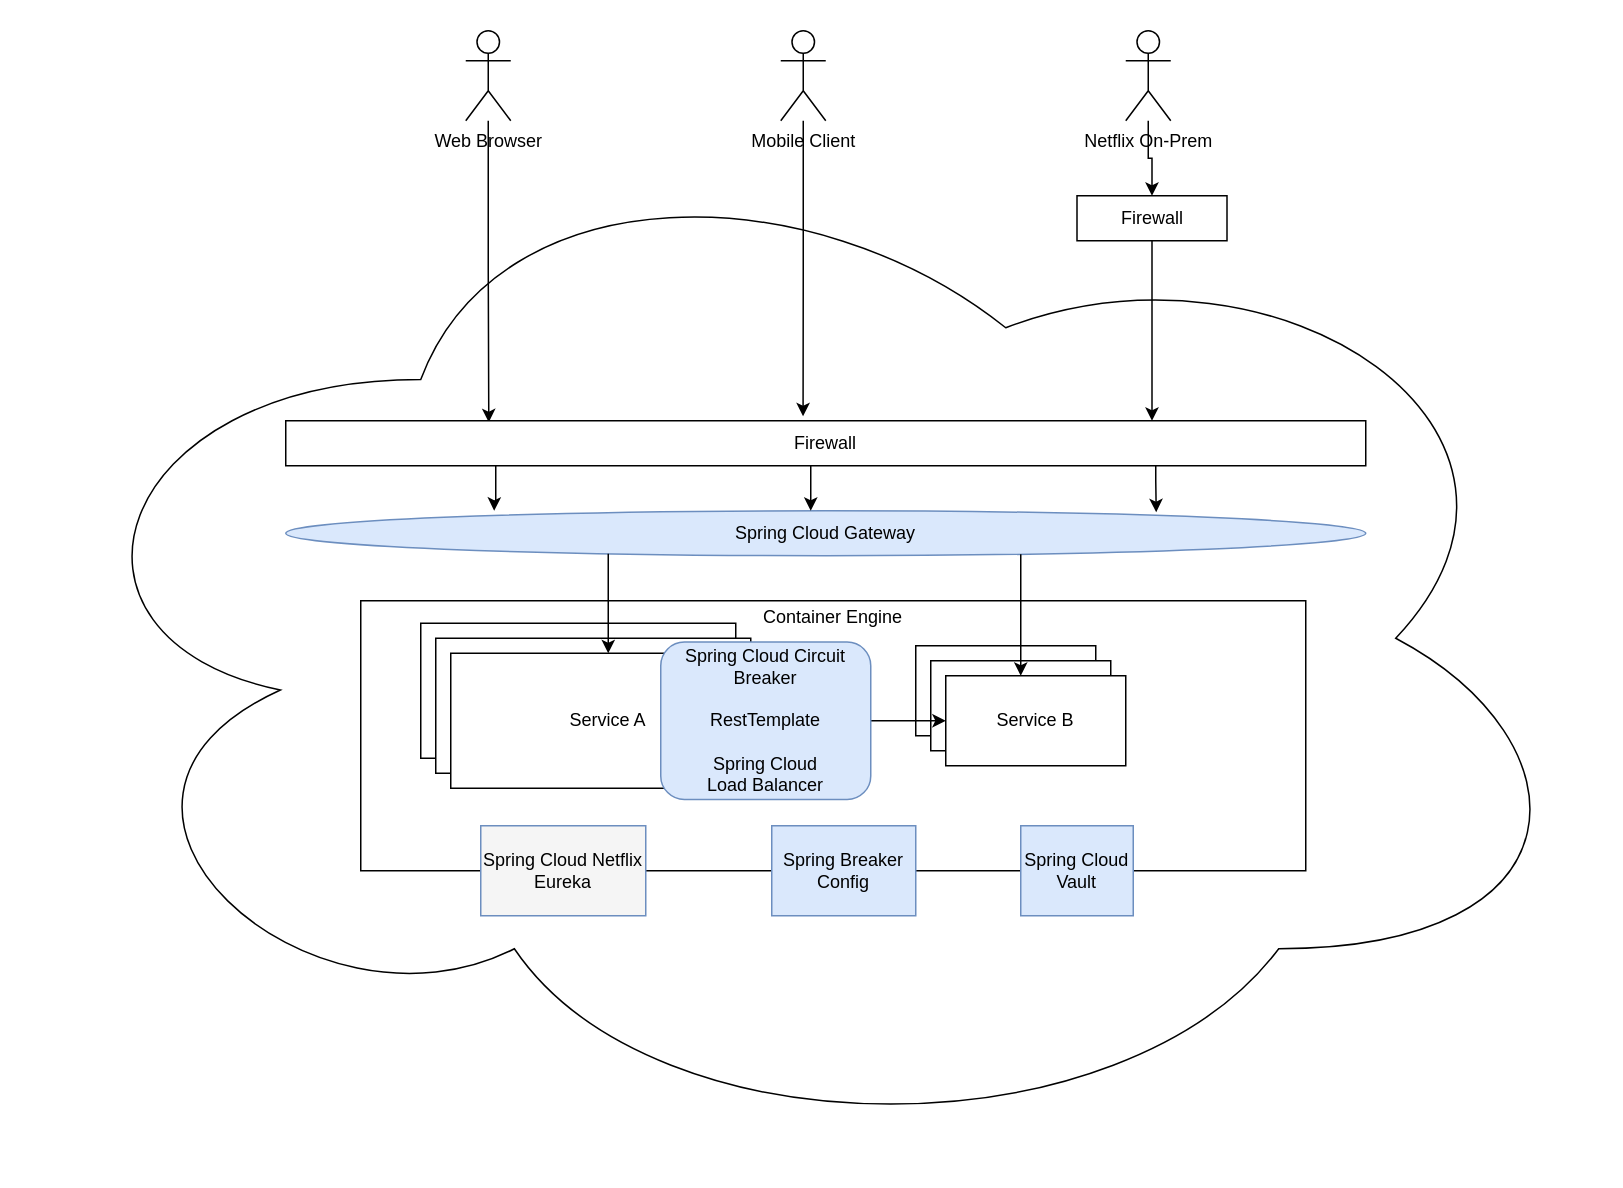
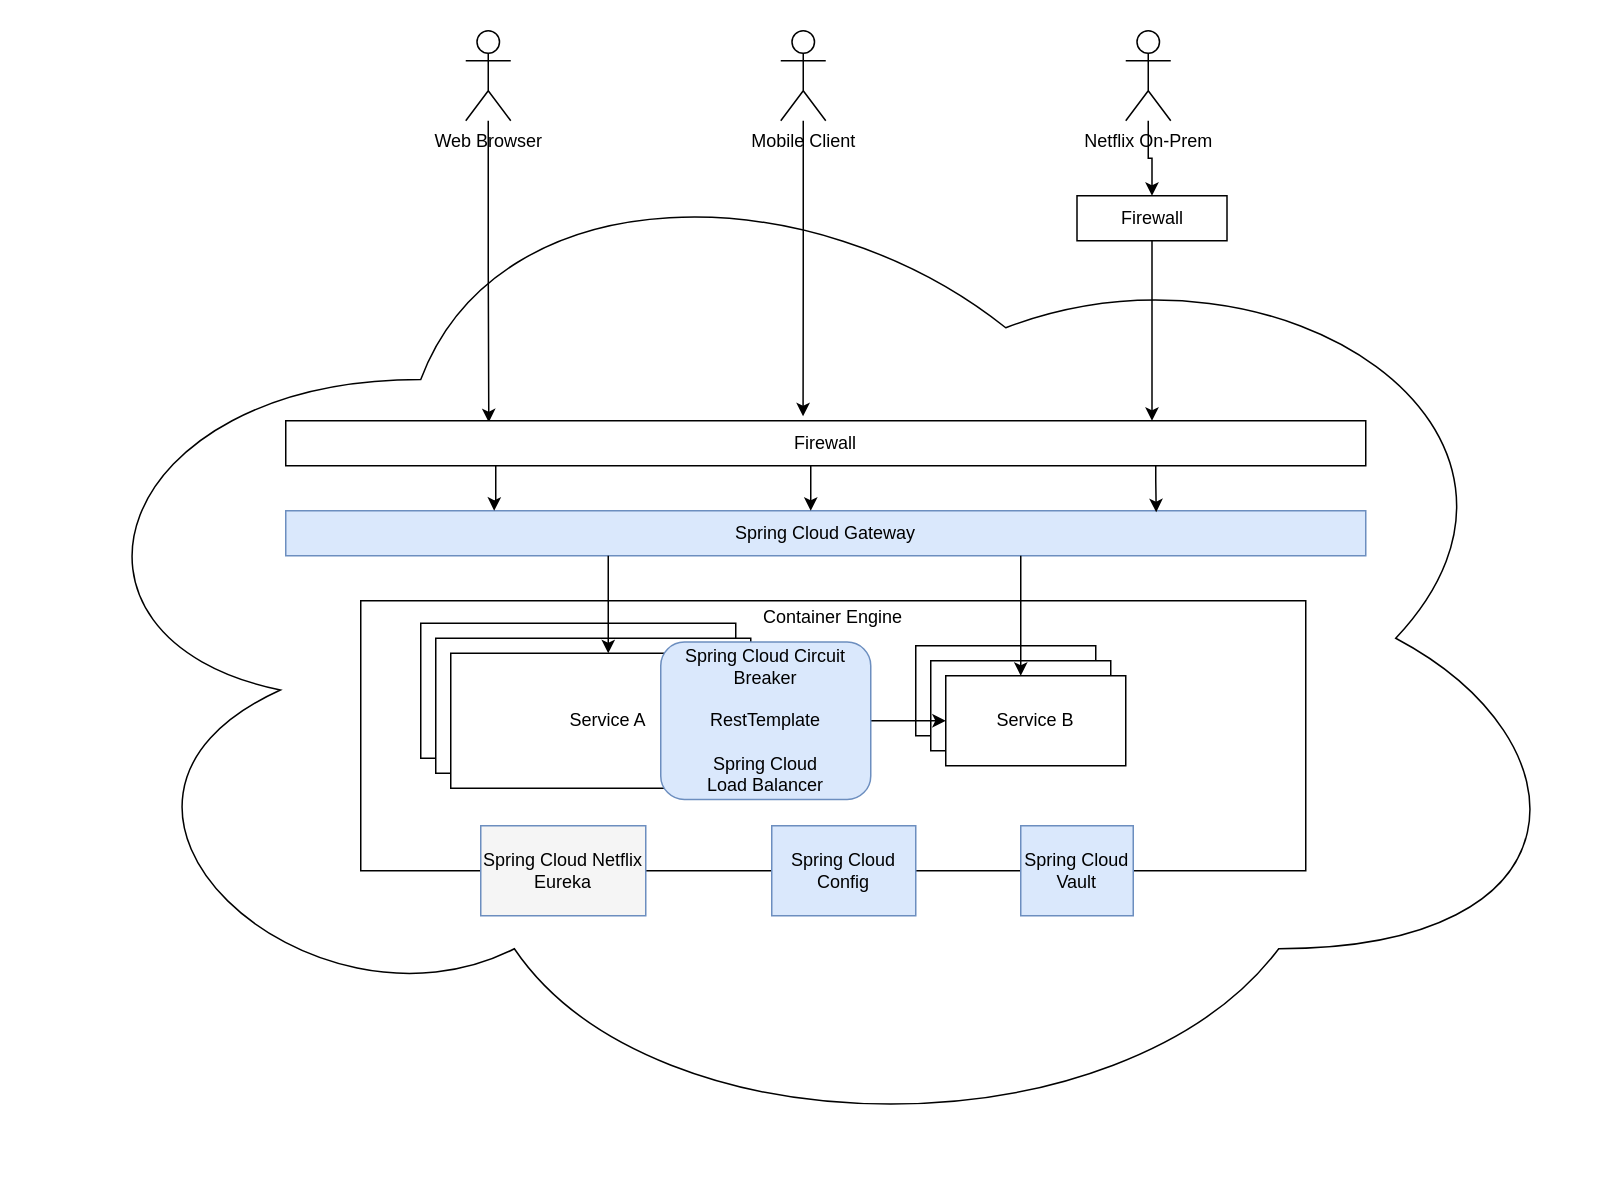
(826, 533) -> (826, 533)
(844, 871) -> (844, 871)
